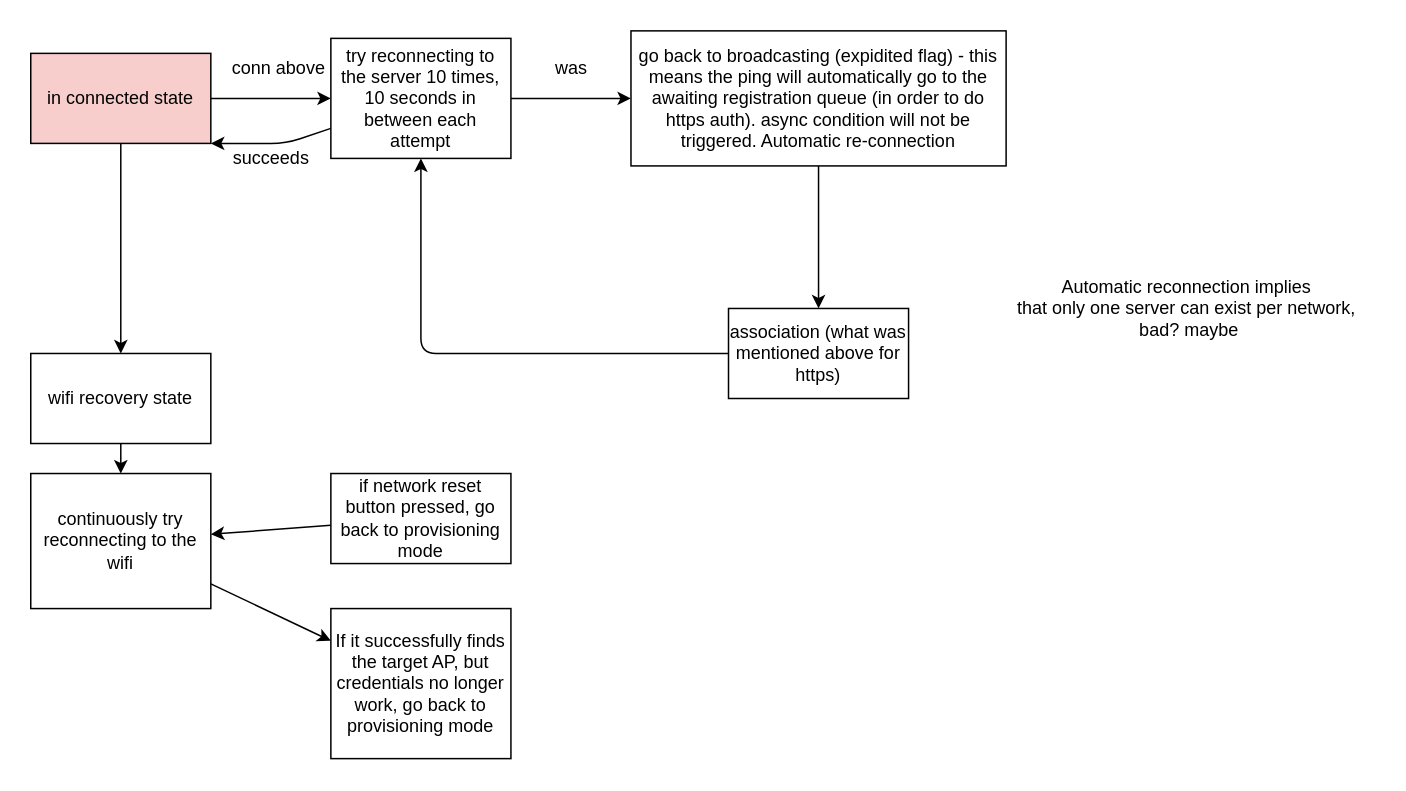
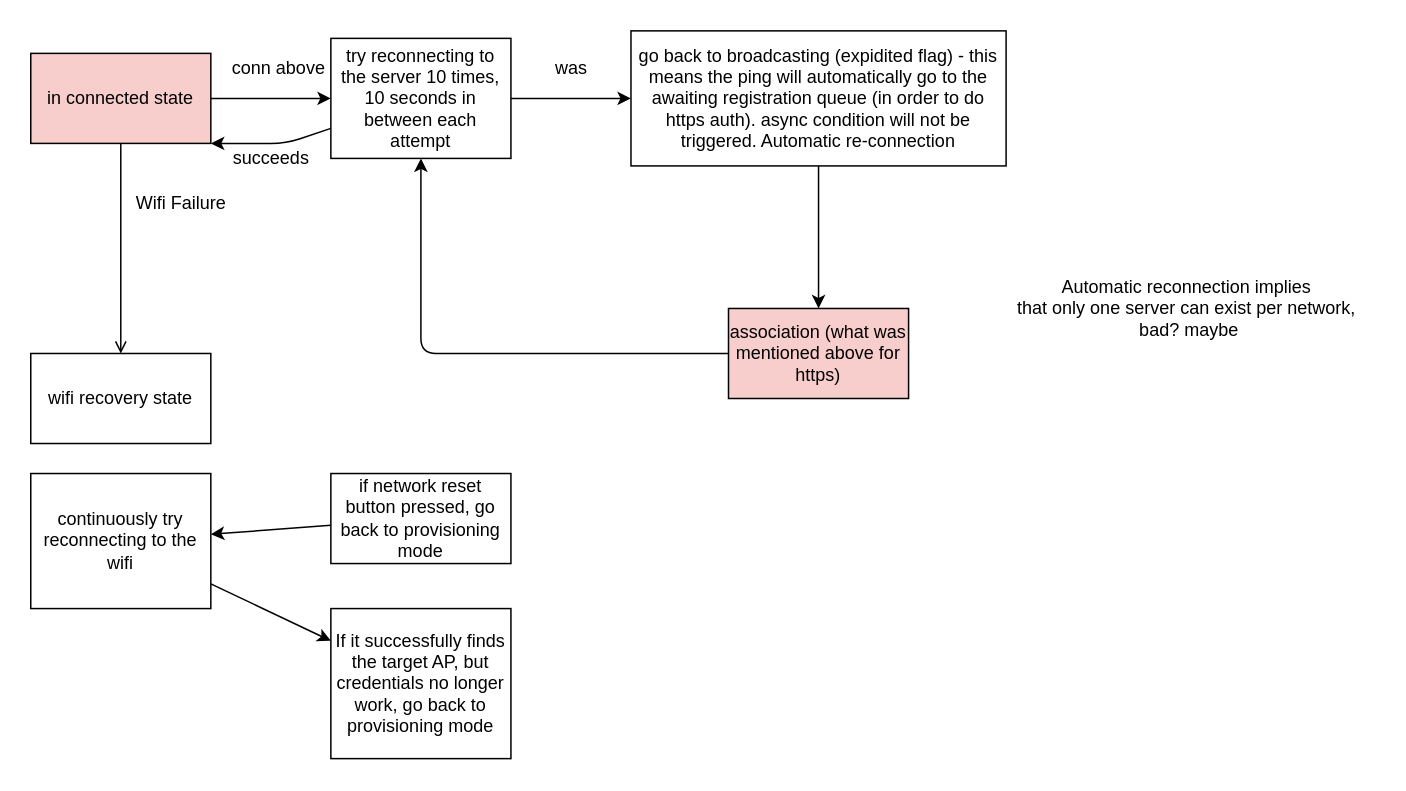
none -> (181, 203)
(121, 342) -> (121, 344)
(818, 353) -> (818, 353)
(121, 453) -> none
